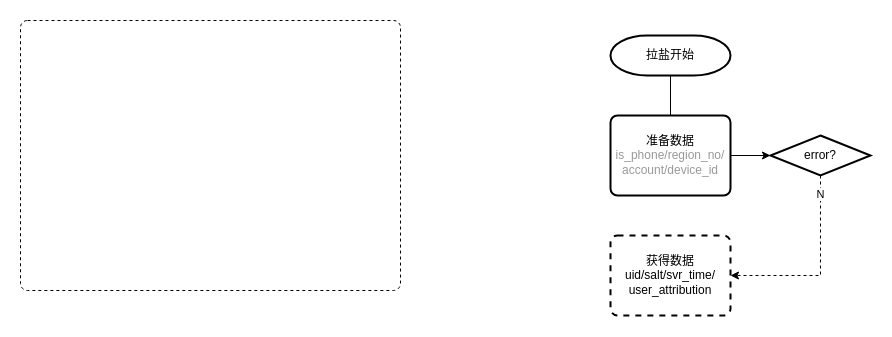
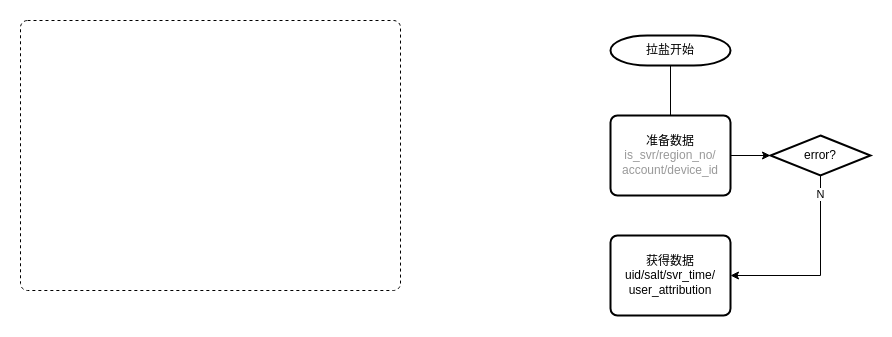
(671, 56) -> (671, 51)
(671, 156) -> (671, 156)
(671, 276) -> (671, 276)
(817, 276) -> (817, 276)
